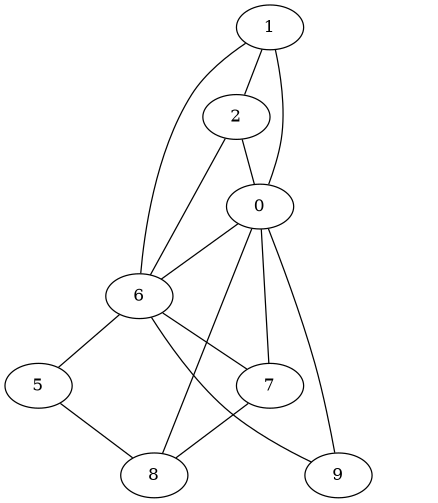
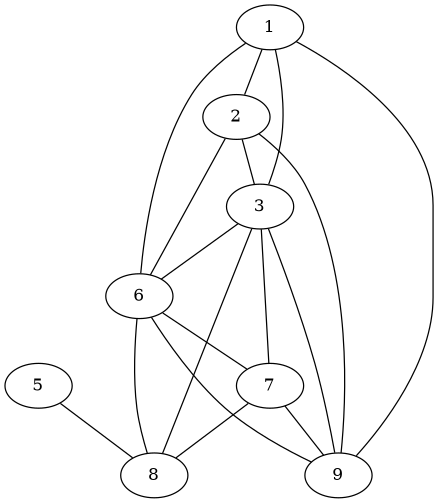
(260, 207) -> (260, 207)
none -> (433, 230)
none -> (336, 282)
(89, 341) -> (135, 387)
none -> (304, 431)
